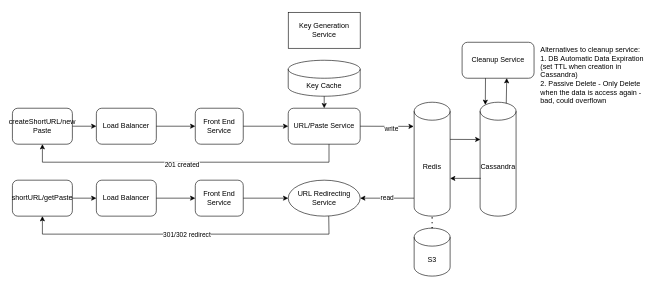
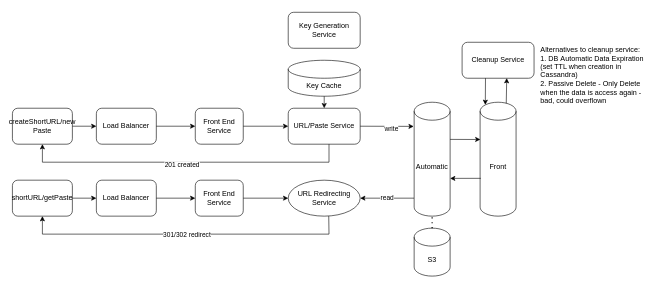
(324, 30) -> (324, 30)
(432, 167) -> (432, 167)
(498, 167) -> (498, 167)
